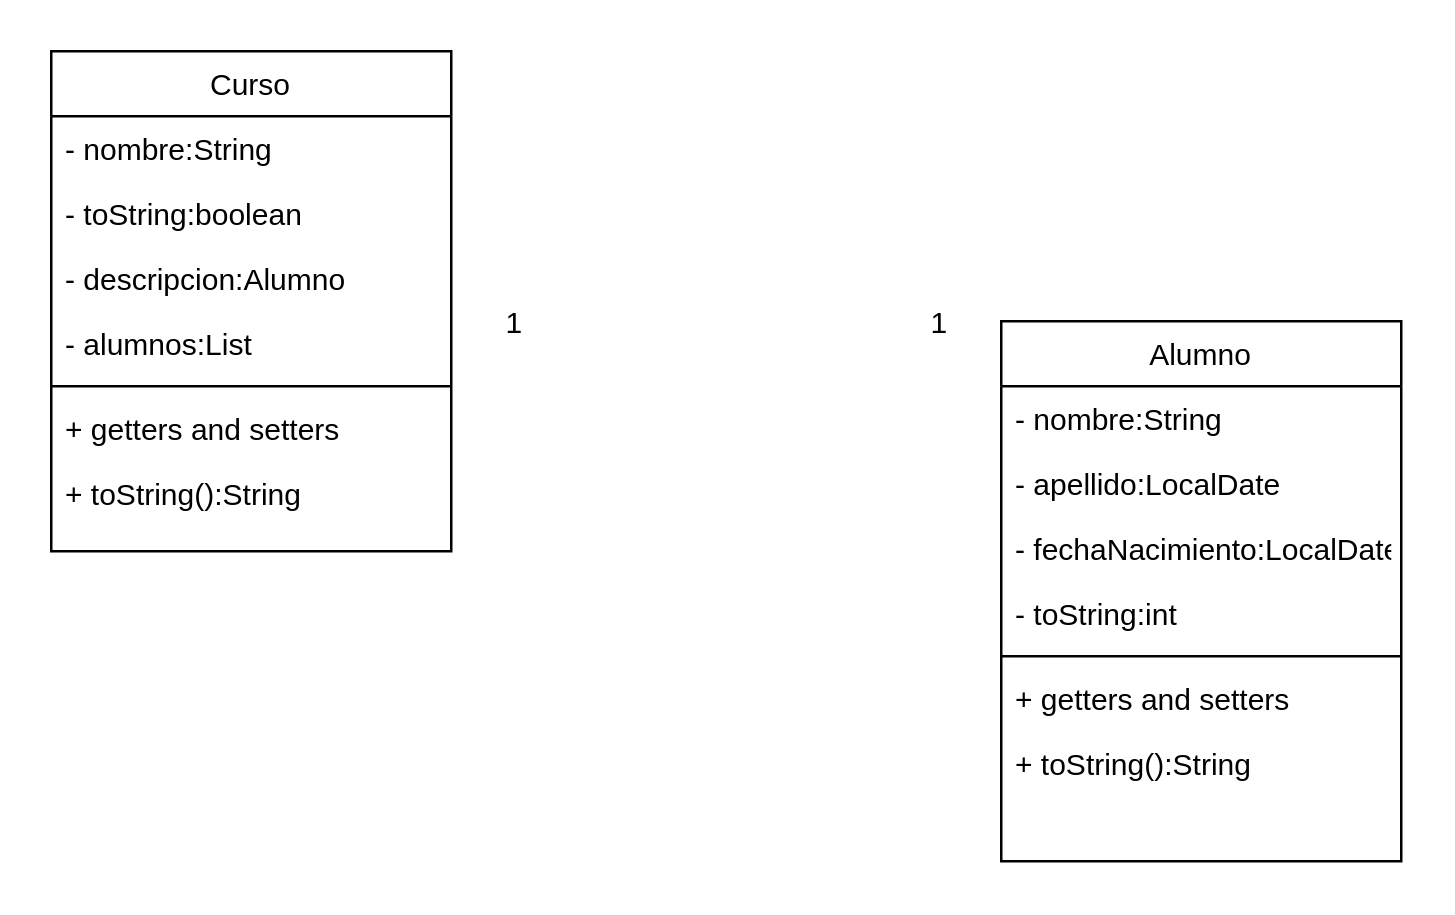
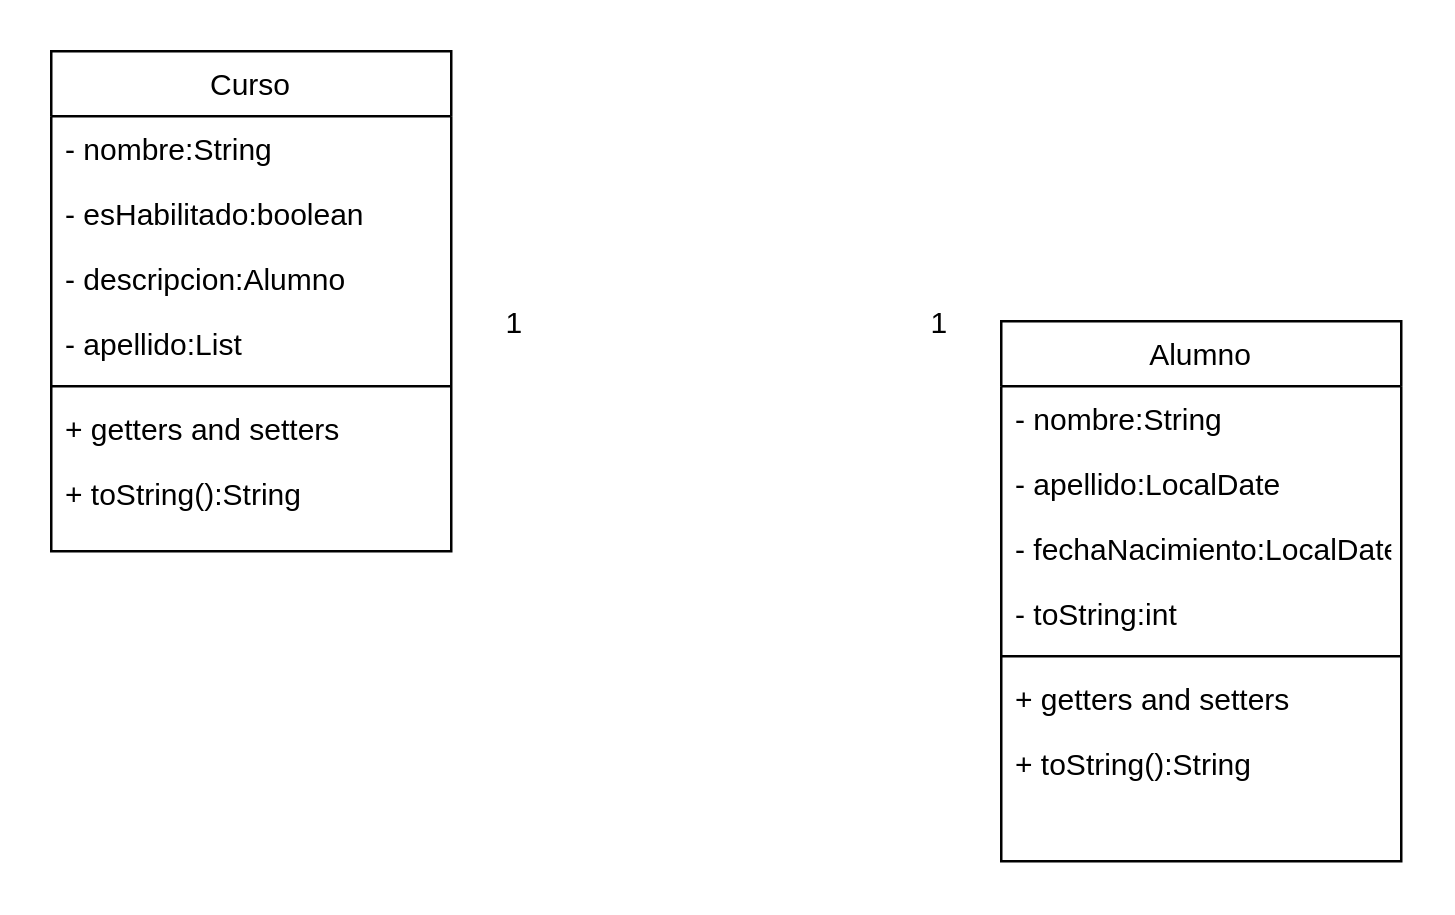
(201, 215) -> (226, 215)
(167, 345) -> (168, 345)
